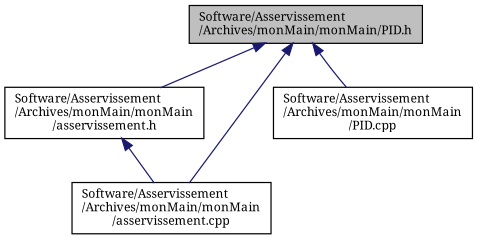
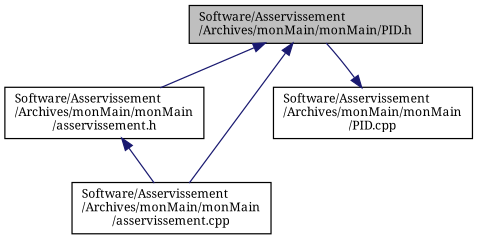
(333, 71) -> (341, 60)
